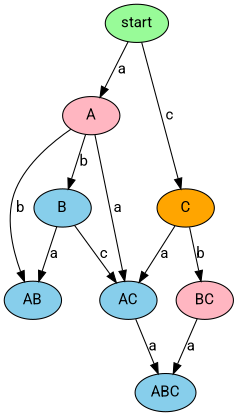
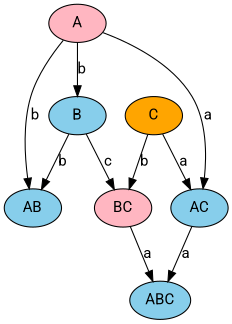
(137, 23) -> none
(92, 250) -> (98, 157)
(54, 254) -> (63, 162)
